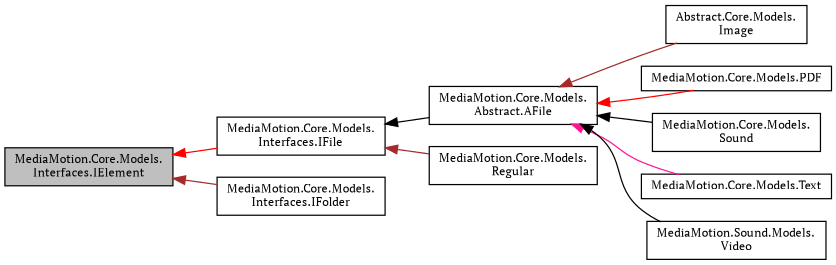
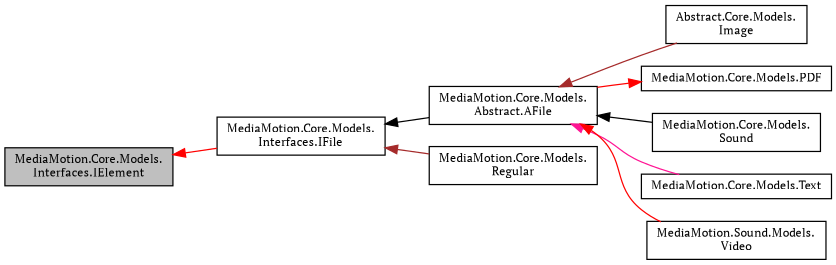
(652, 97) -> (613, 85)
(621, 180) -> (621, 180)
(301, 196) -> none
